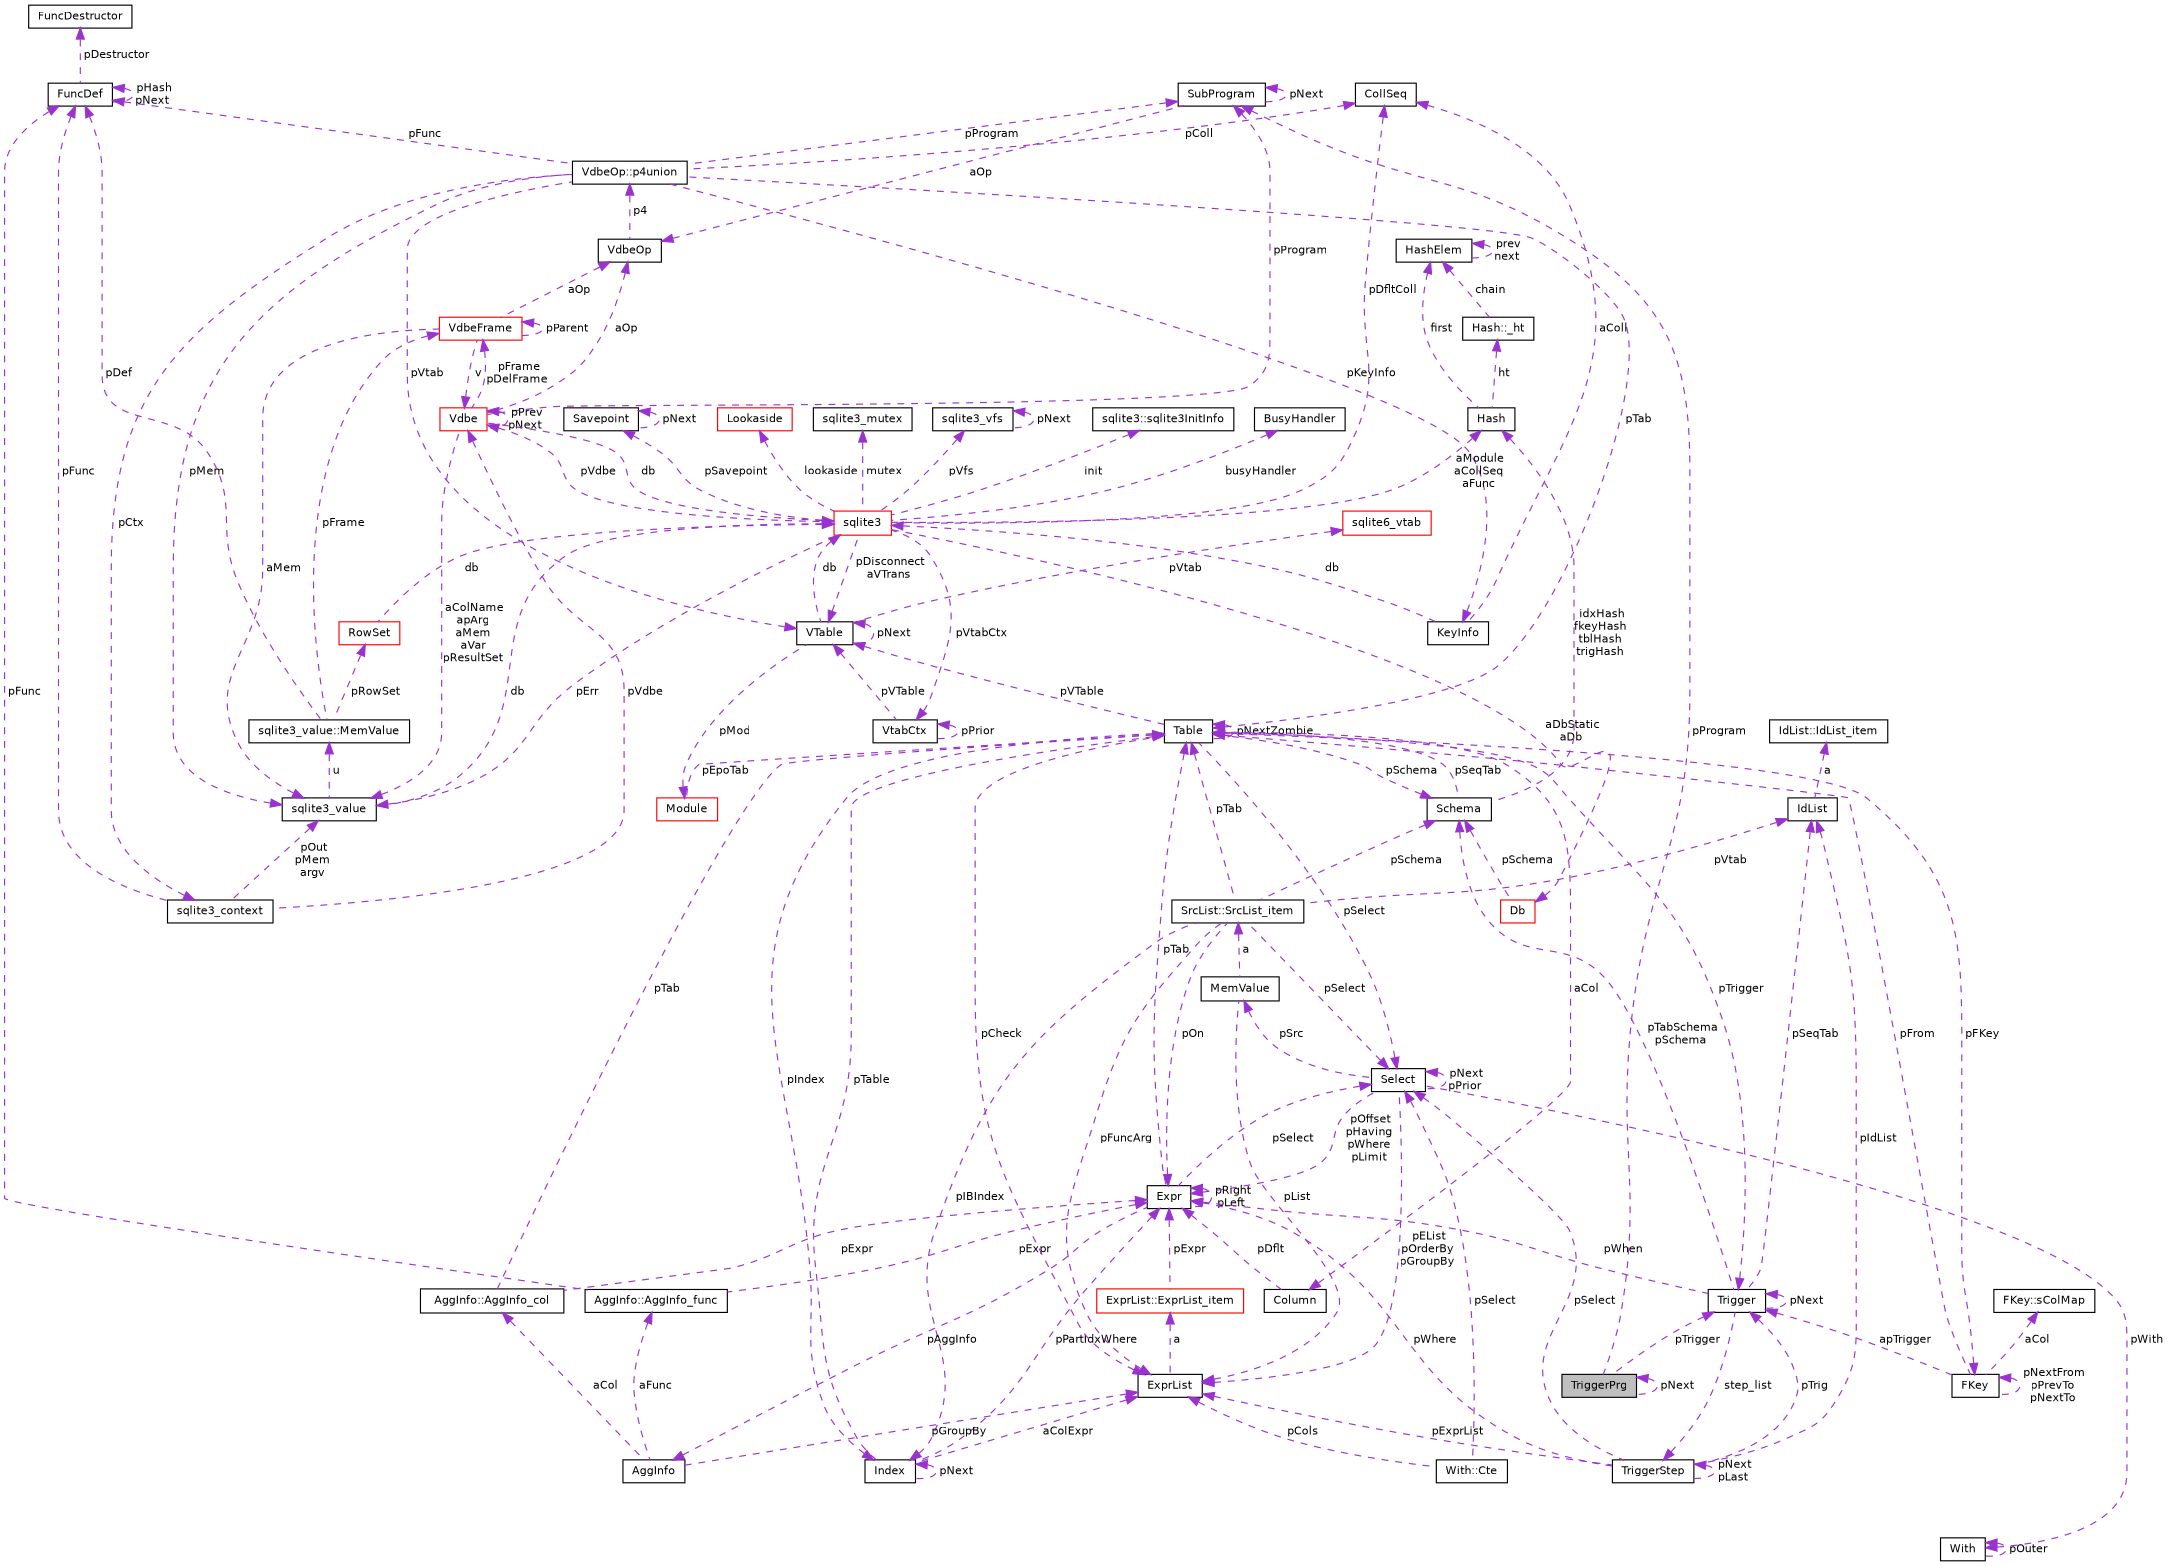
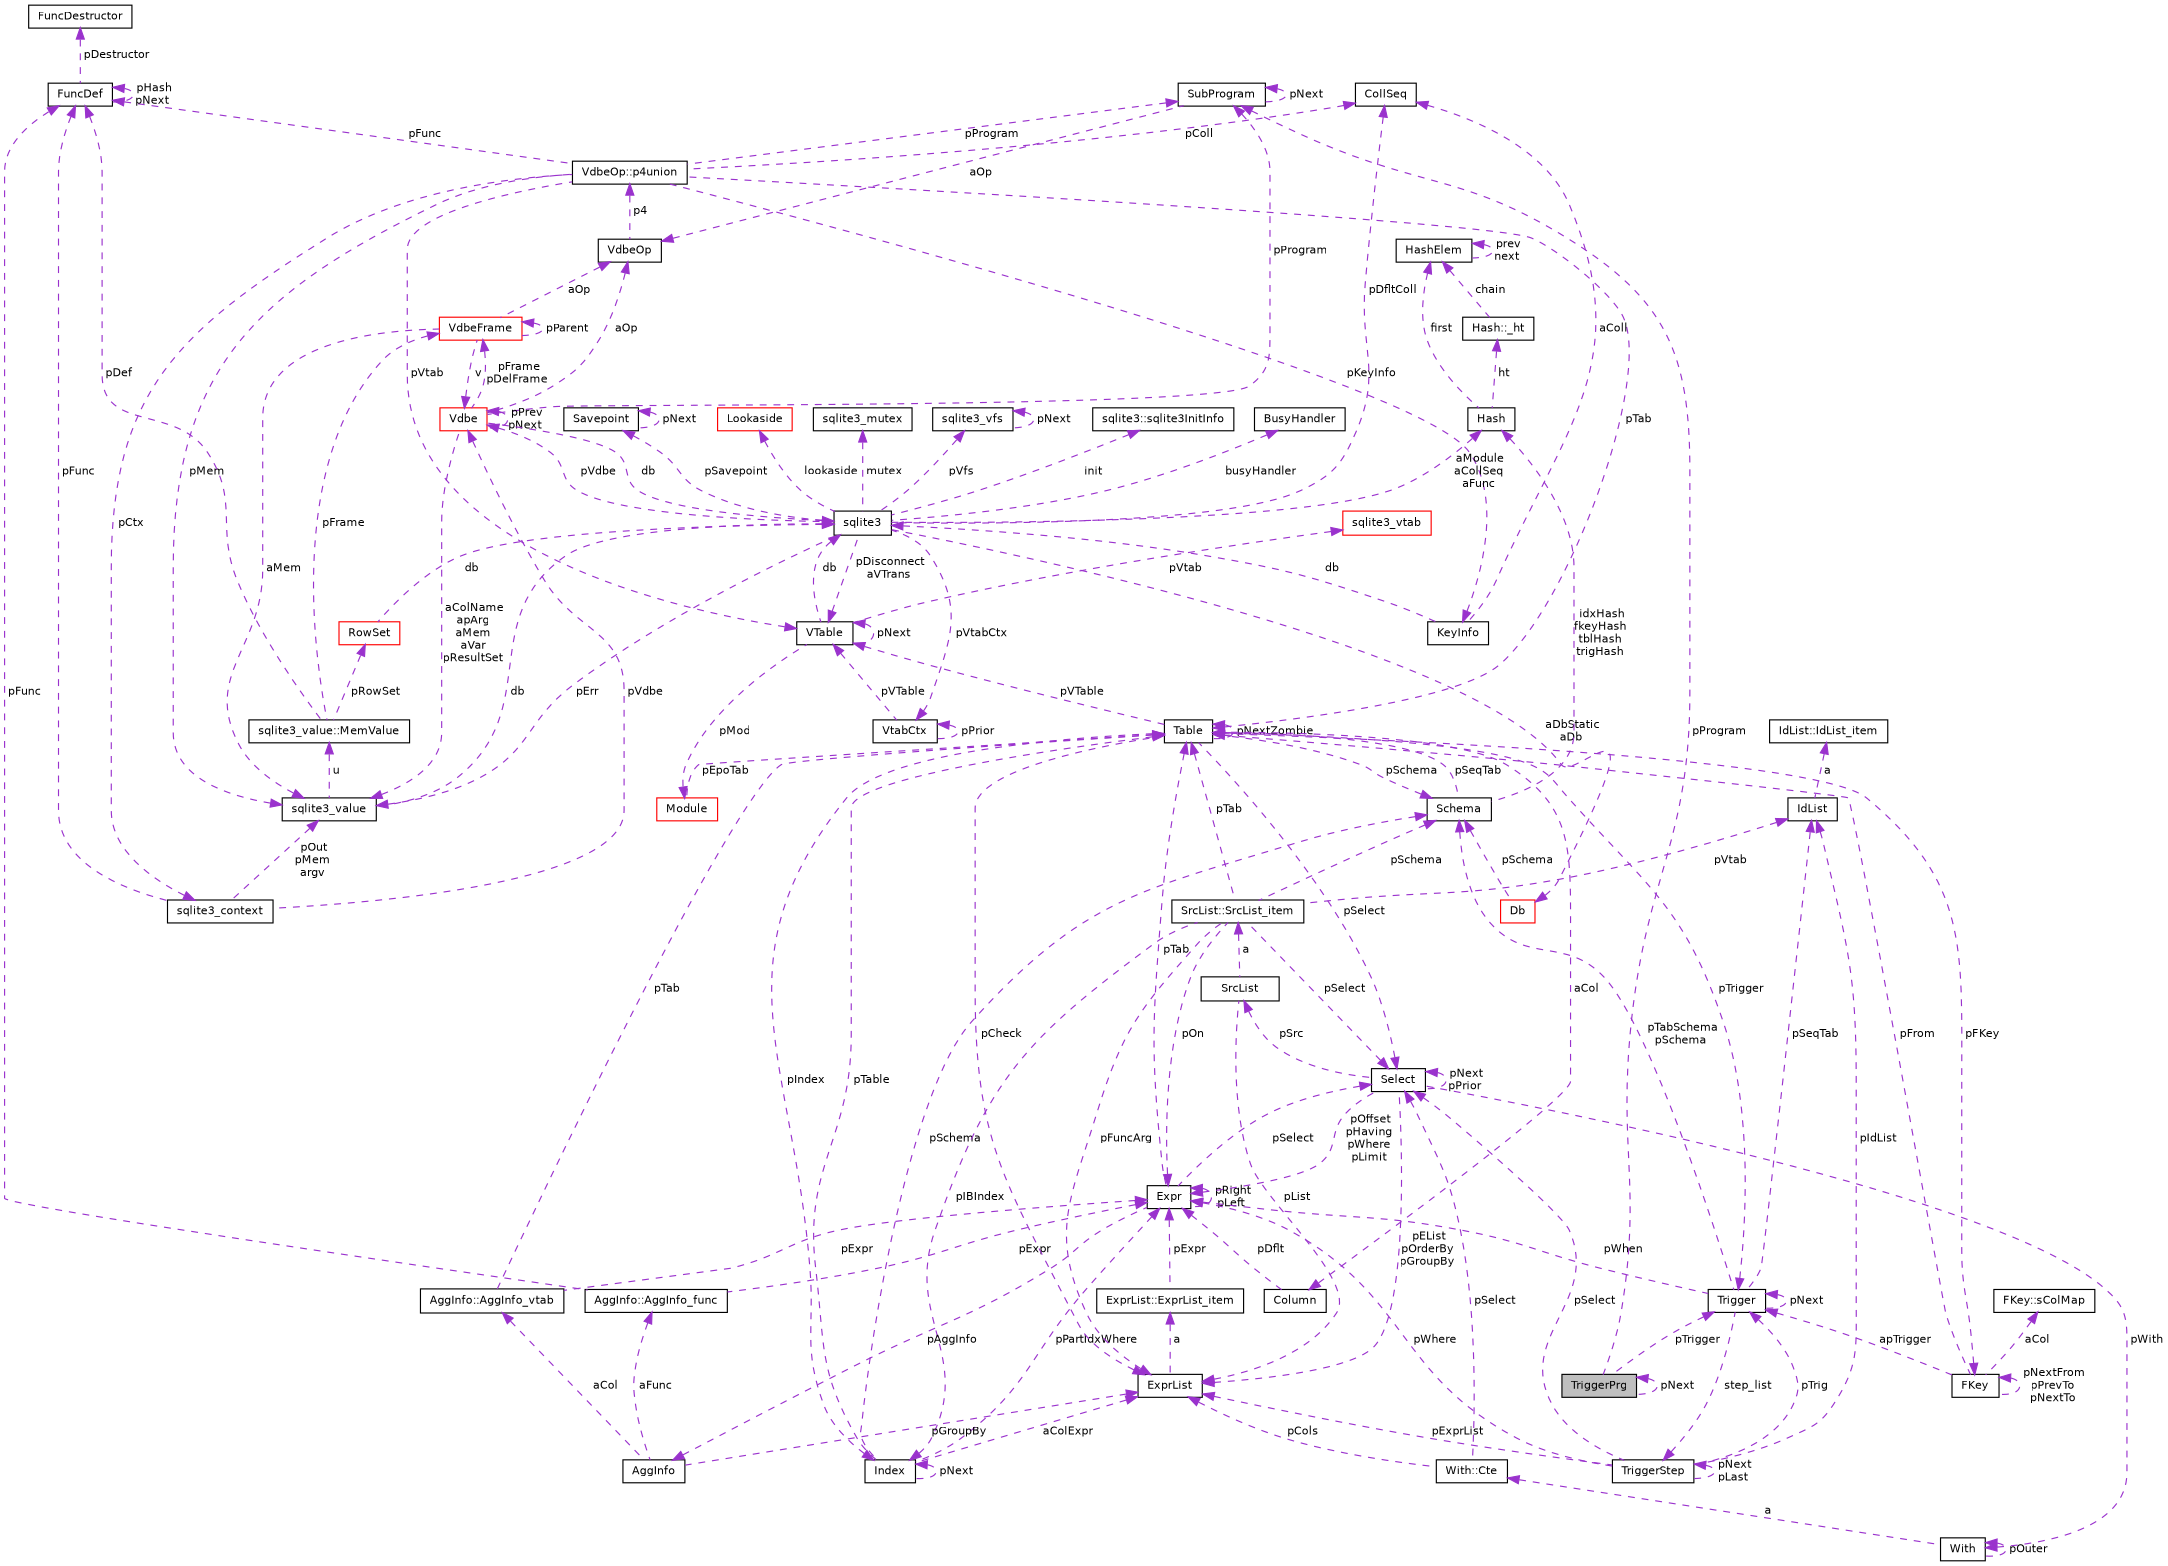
(863, 523) -> (863, 523)
(1387, 523) -> (1387, 523)
(1240, 989) -> (1240, 989)
none -> (984, 1008)
(492, 1301) -> (492, 1301)
(1170, 1301) -> (1170, 1301)
none -> (1730, 1512)
